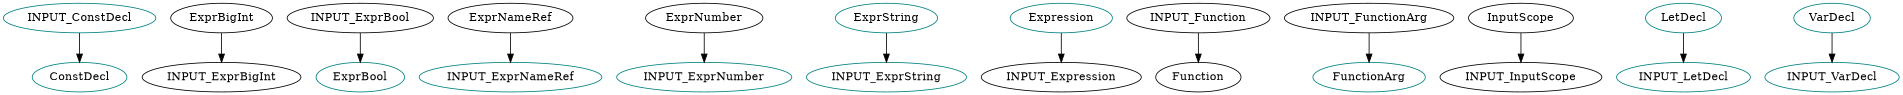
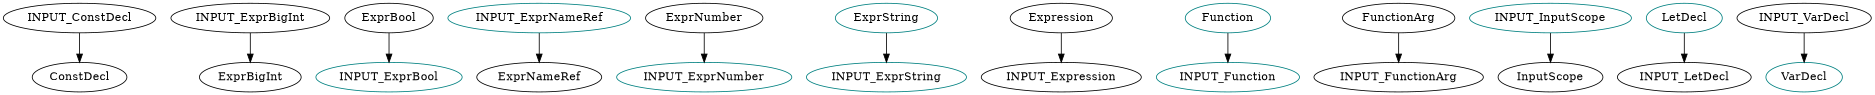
(80, 18) -> (80, 18)
(360, 18) -> (389, 77)
(1061, 18) -> (1061, 18)
(1198, 18) -> (1228, 77)
(222, 44) -> (250, 44)
(360, 44) -> (389, 44)
(511, 44) -> (539, 44)
(1198, 44) -> (1228, 44)
(1369, 44) -> (1399, 44)
(1521, 44) -> (1550, 44)
(1832, 44) -> (1804, 44)
(80, 77) -> (80, 77)
(360, 77) -> (389, 18)
(1198, 77) -> (1228, 18)
(1369, 77) -> (1399, 18)
(1521, 77) -> (1550, 18)
(1683, 77) -> (1684, 77)
(1832, 77) -> (1804, 18)
